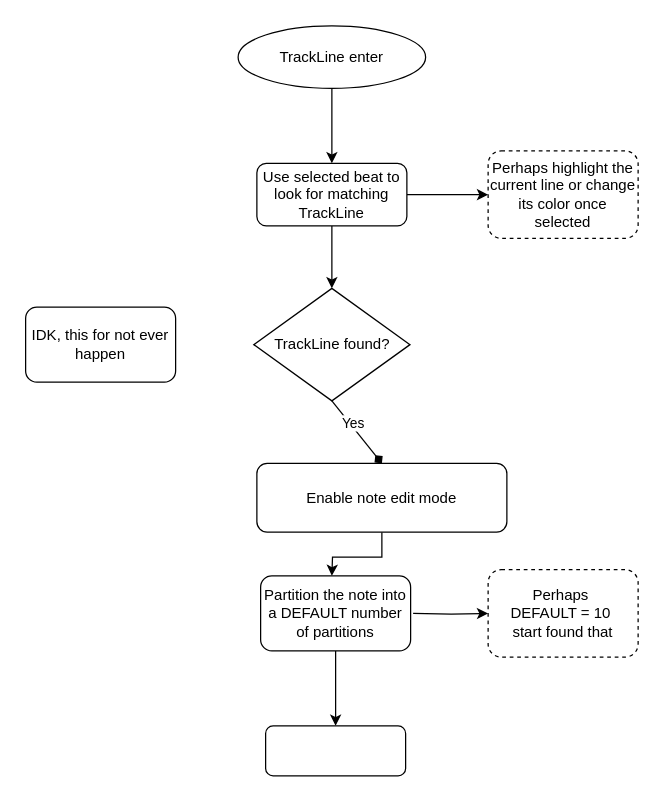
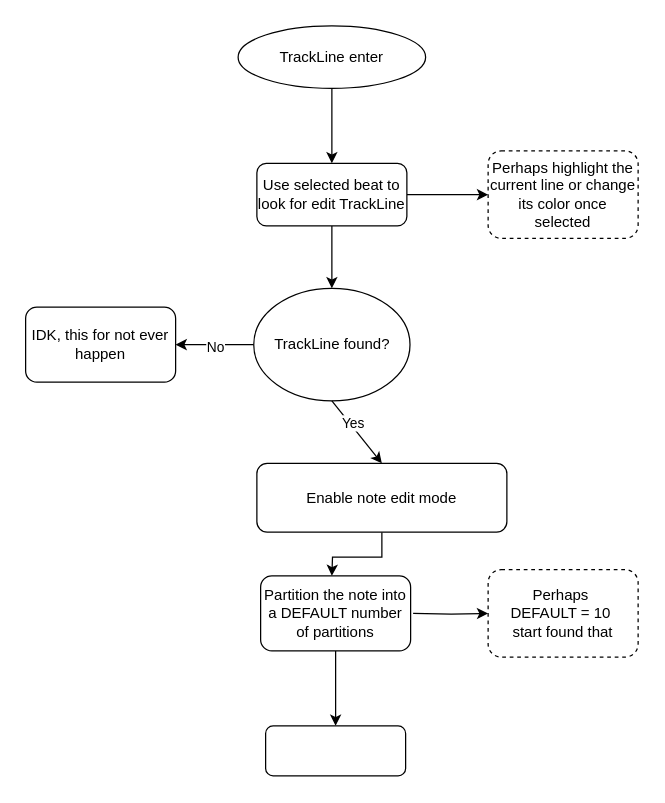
(332, 194) -> (332, 194)
none -> (219, 344)
(332, 344) -> (332, 344)
(375, 455) -> (376, 455)
